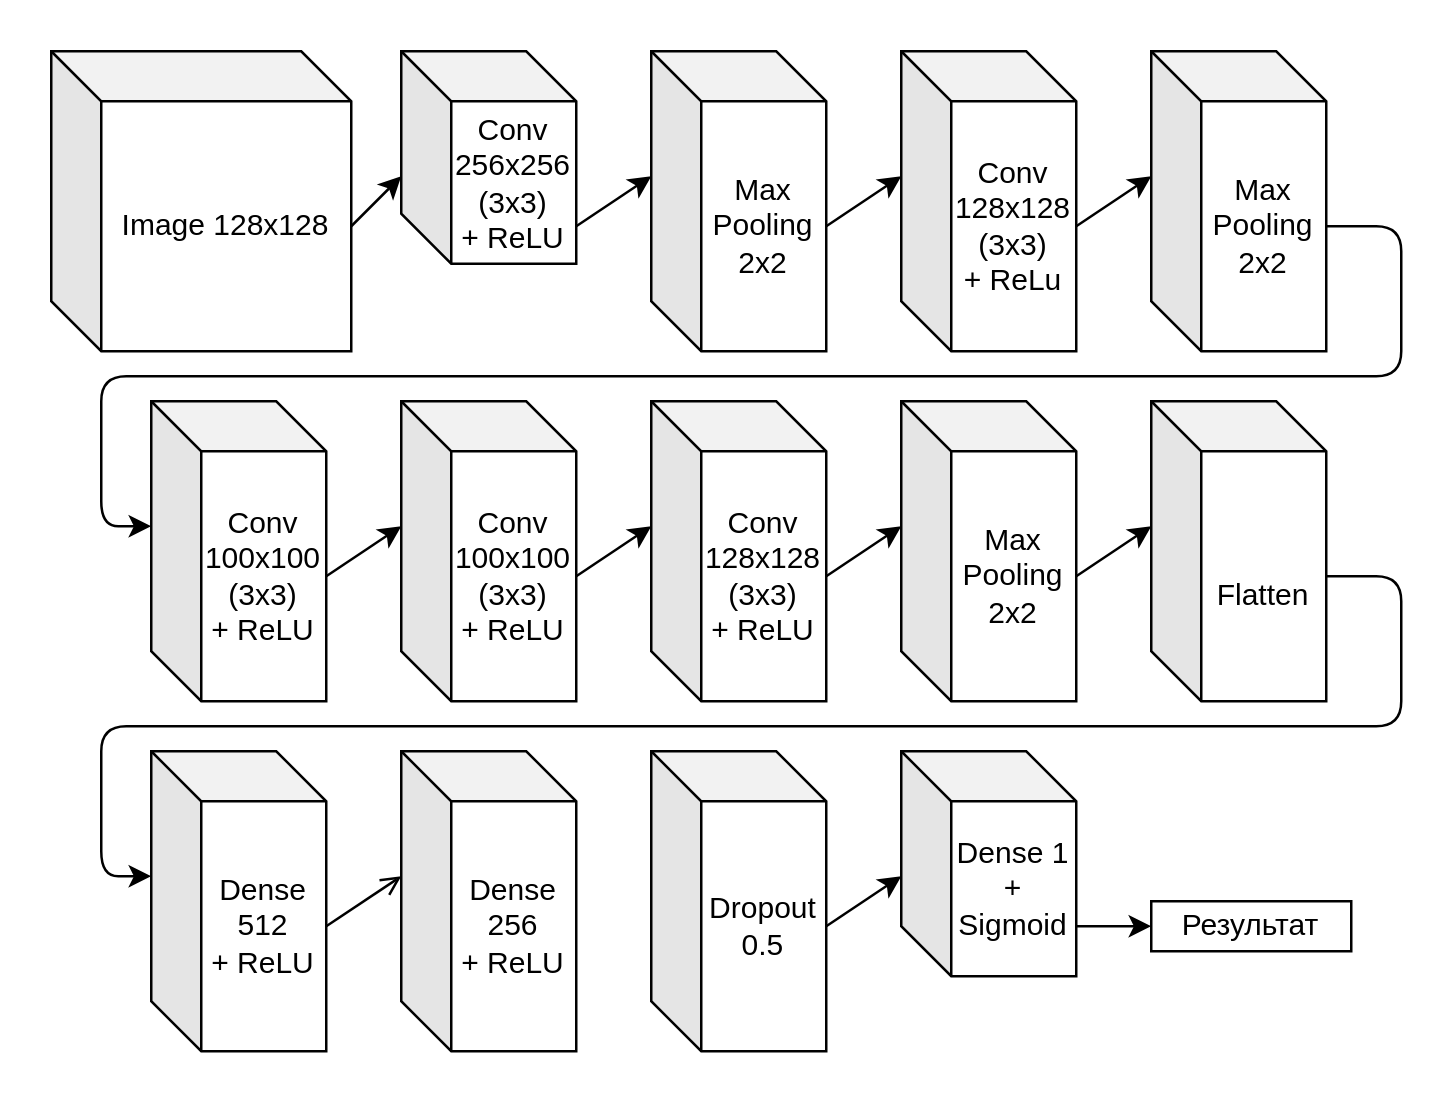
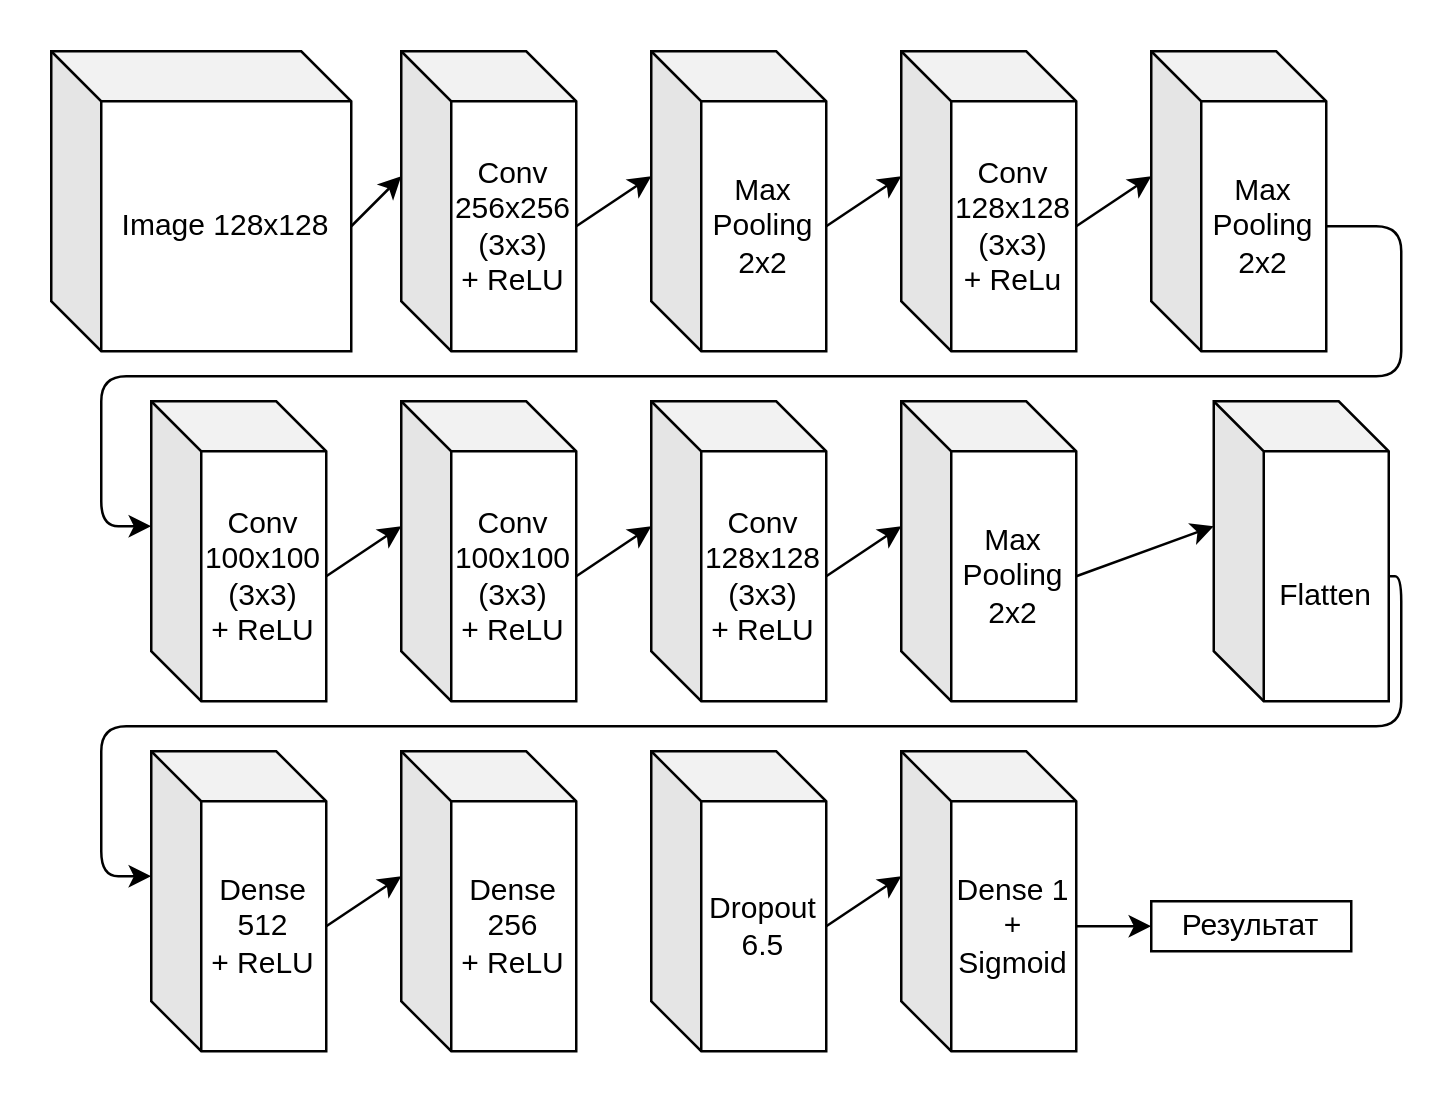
(489, 158) -> (489, 201)
(1239, 551) -> (1301, 551)
(989, 864) -> (989, 901)
(390, 884) -> (386, 886)
(764, 926) -> (764, 926)
